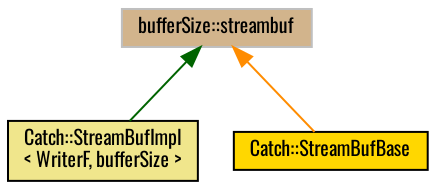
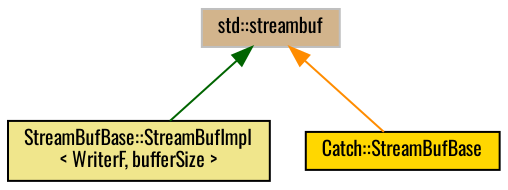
(217, 28) -> (271, 28)
(103, 151) -> (139, 151)
